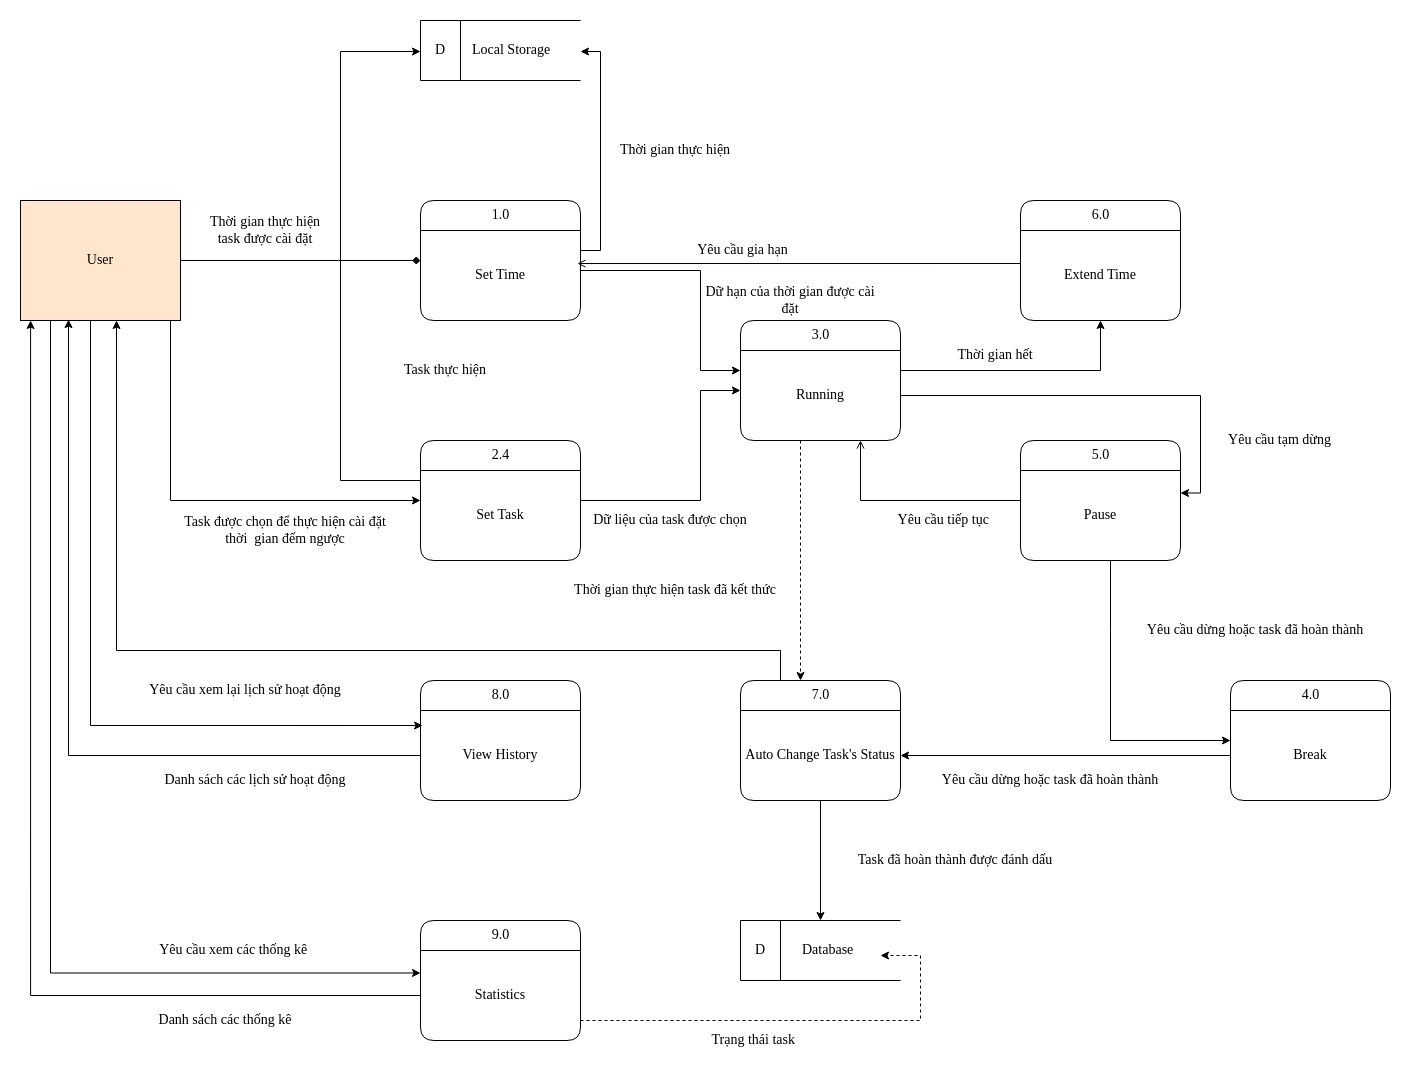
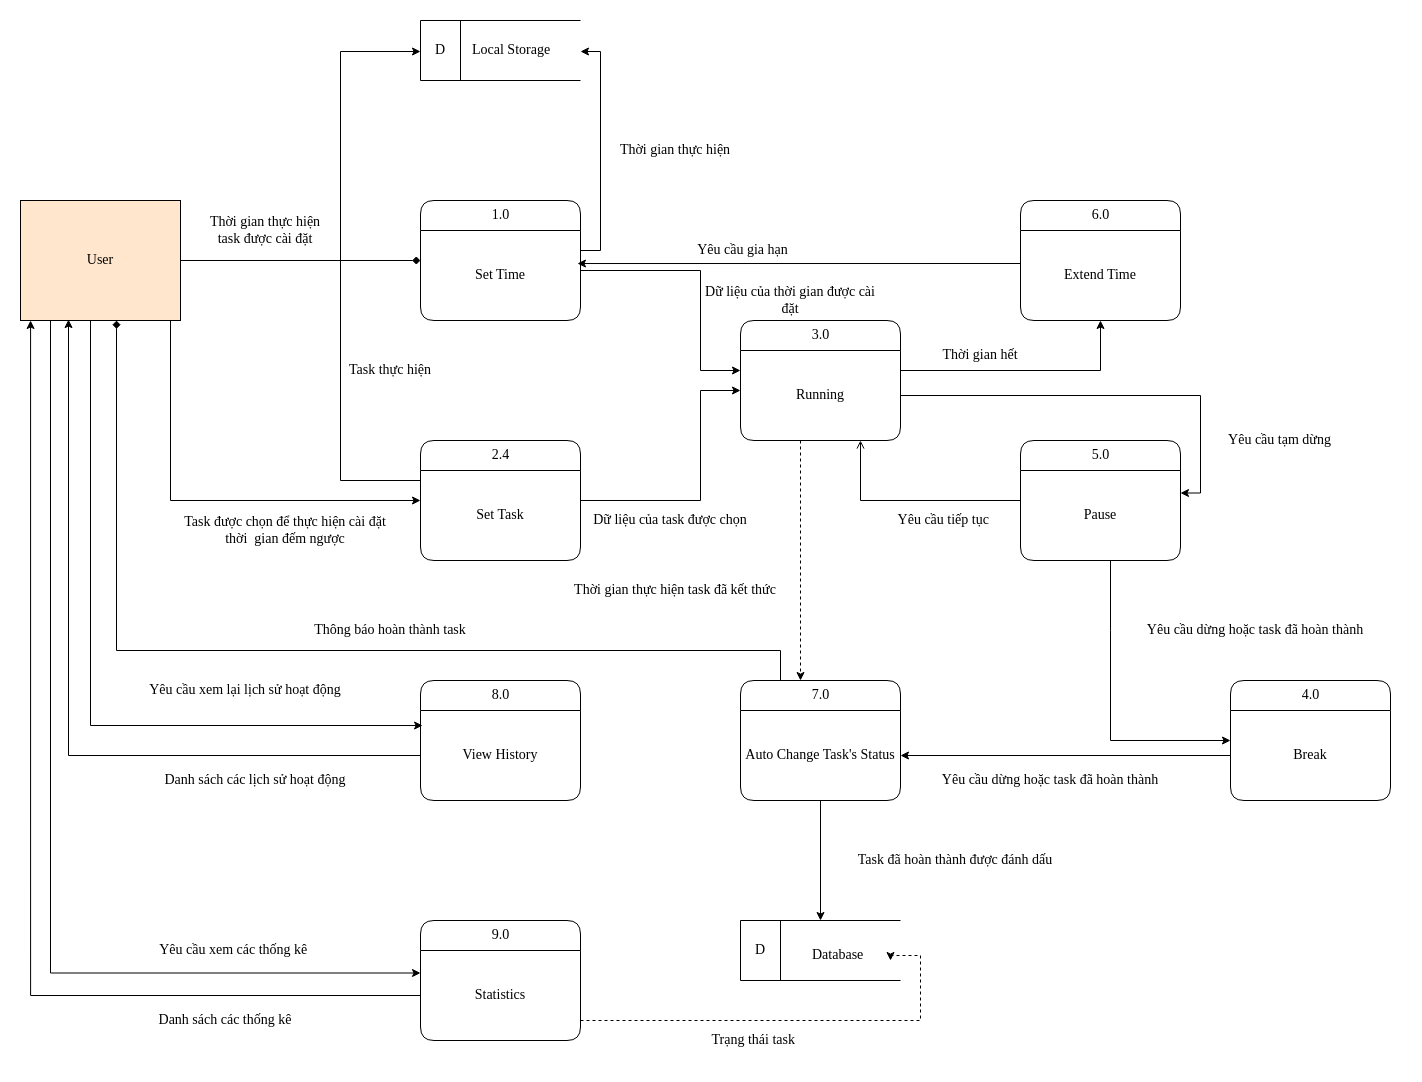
(585, 264) -> (586, 264)
(791, 301) -> (791, 301)
(117, 328) -> (117, 329)
(996, 356) -> (981, 356)
(446, 371) -> (391, 371)
none -> (391, 631)
(841, 951) -> (851, 956)
